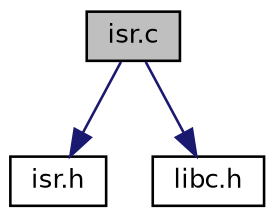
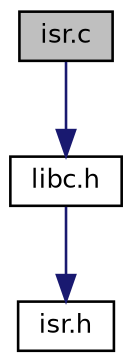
(102, 97) -> (66, 241)
